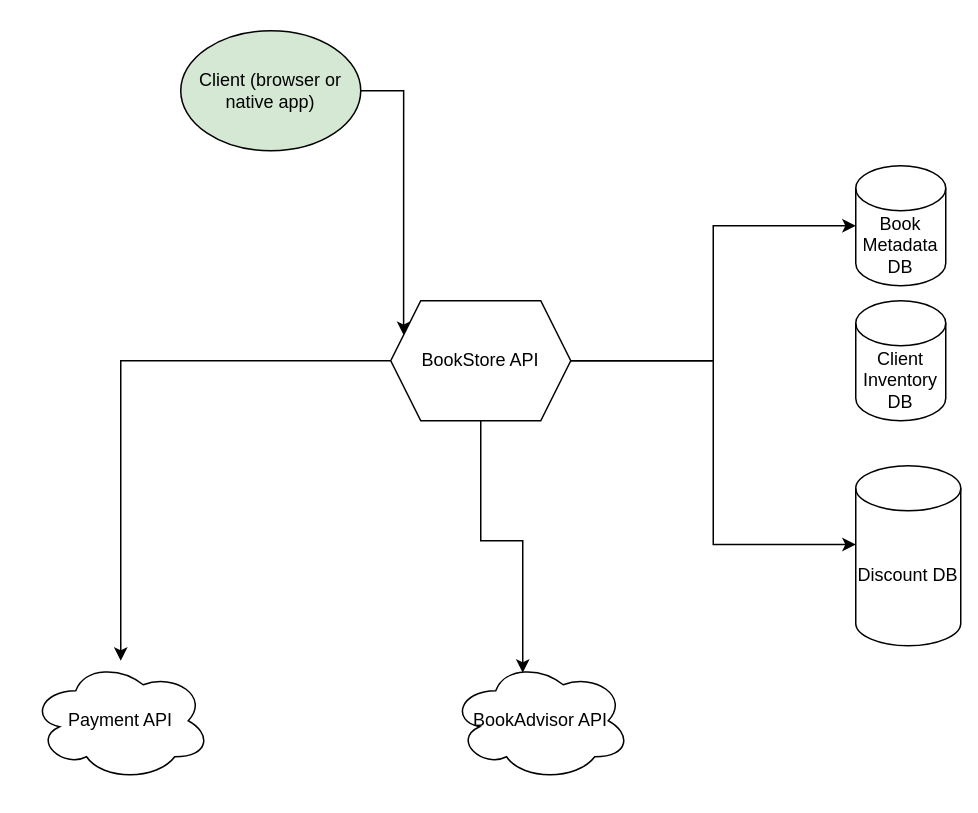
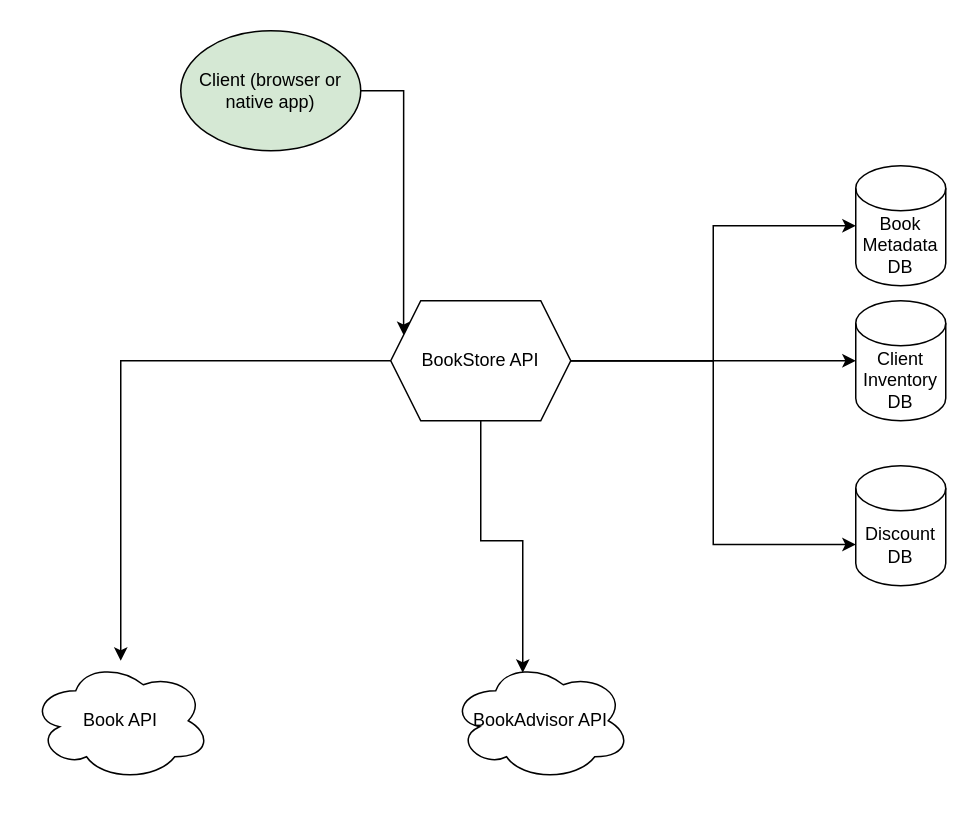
none -> (781, 361)
(908, 556) -> (901, 526)
(121, 721) -> (121, 721)
